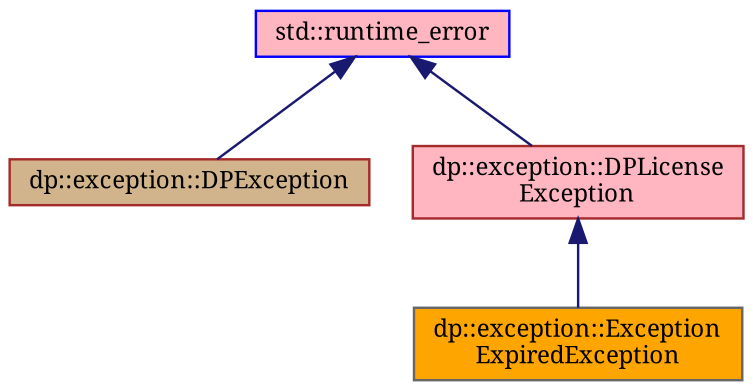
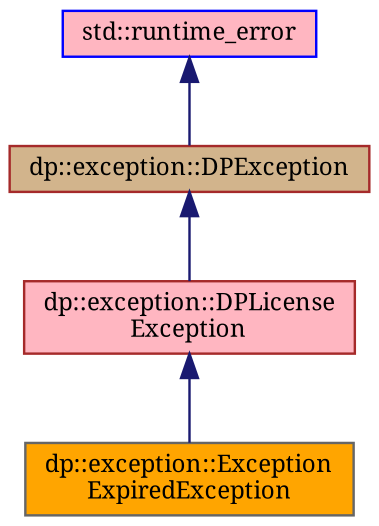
(481, 109) -> (189, 249)
